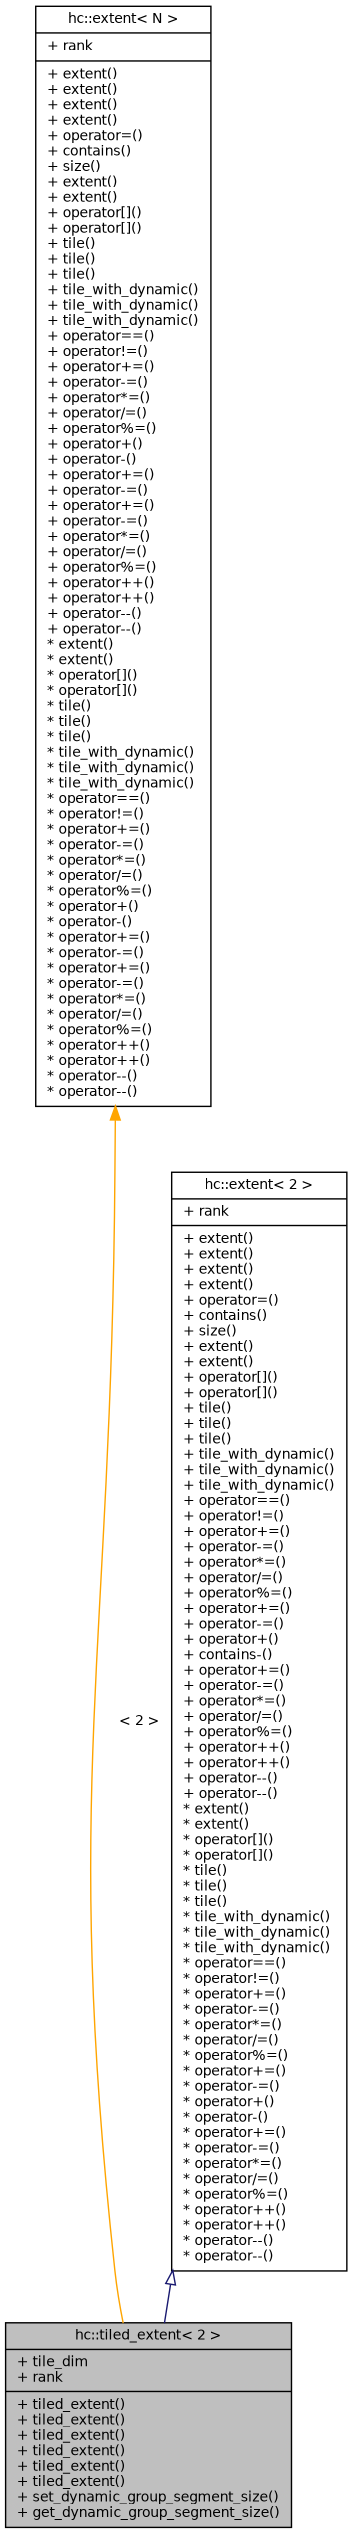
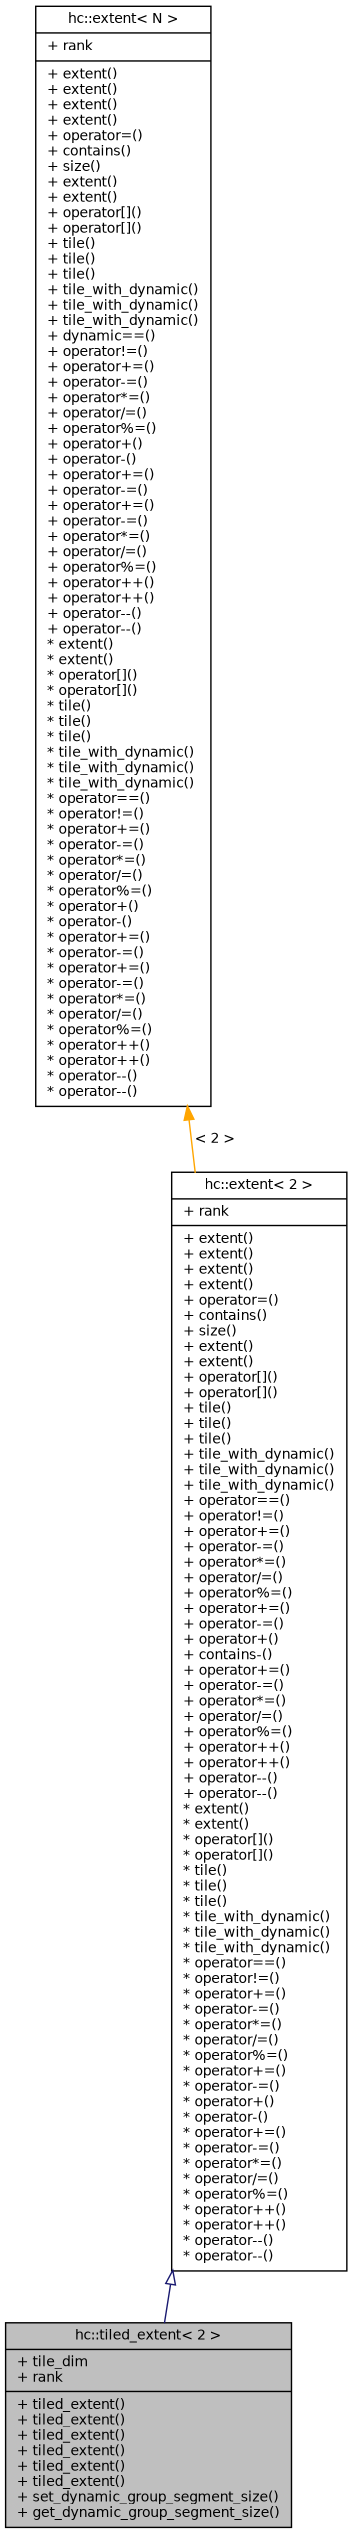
(101, 336) -> (102, 336)
(94, 1722) -> (192, 1146)
